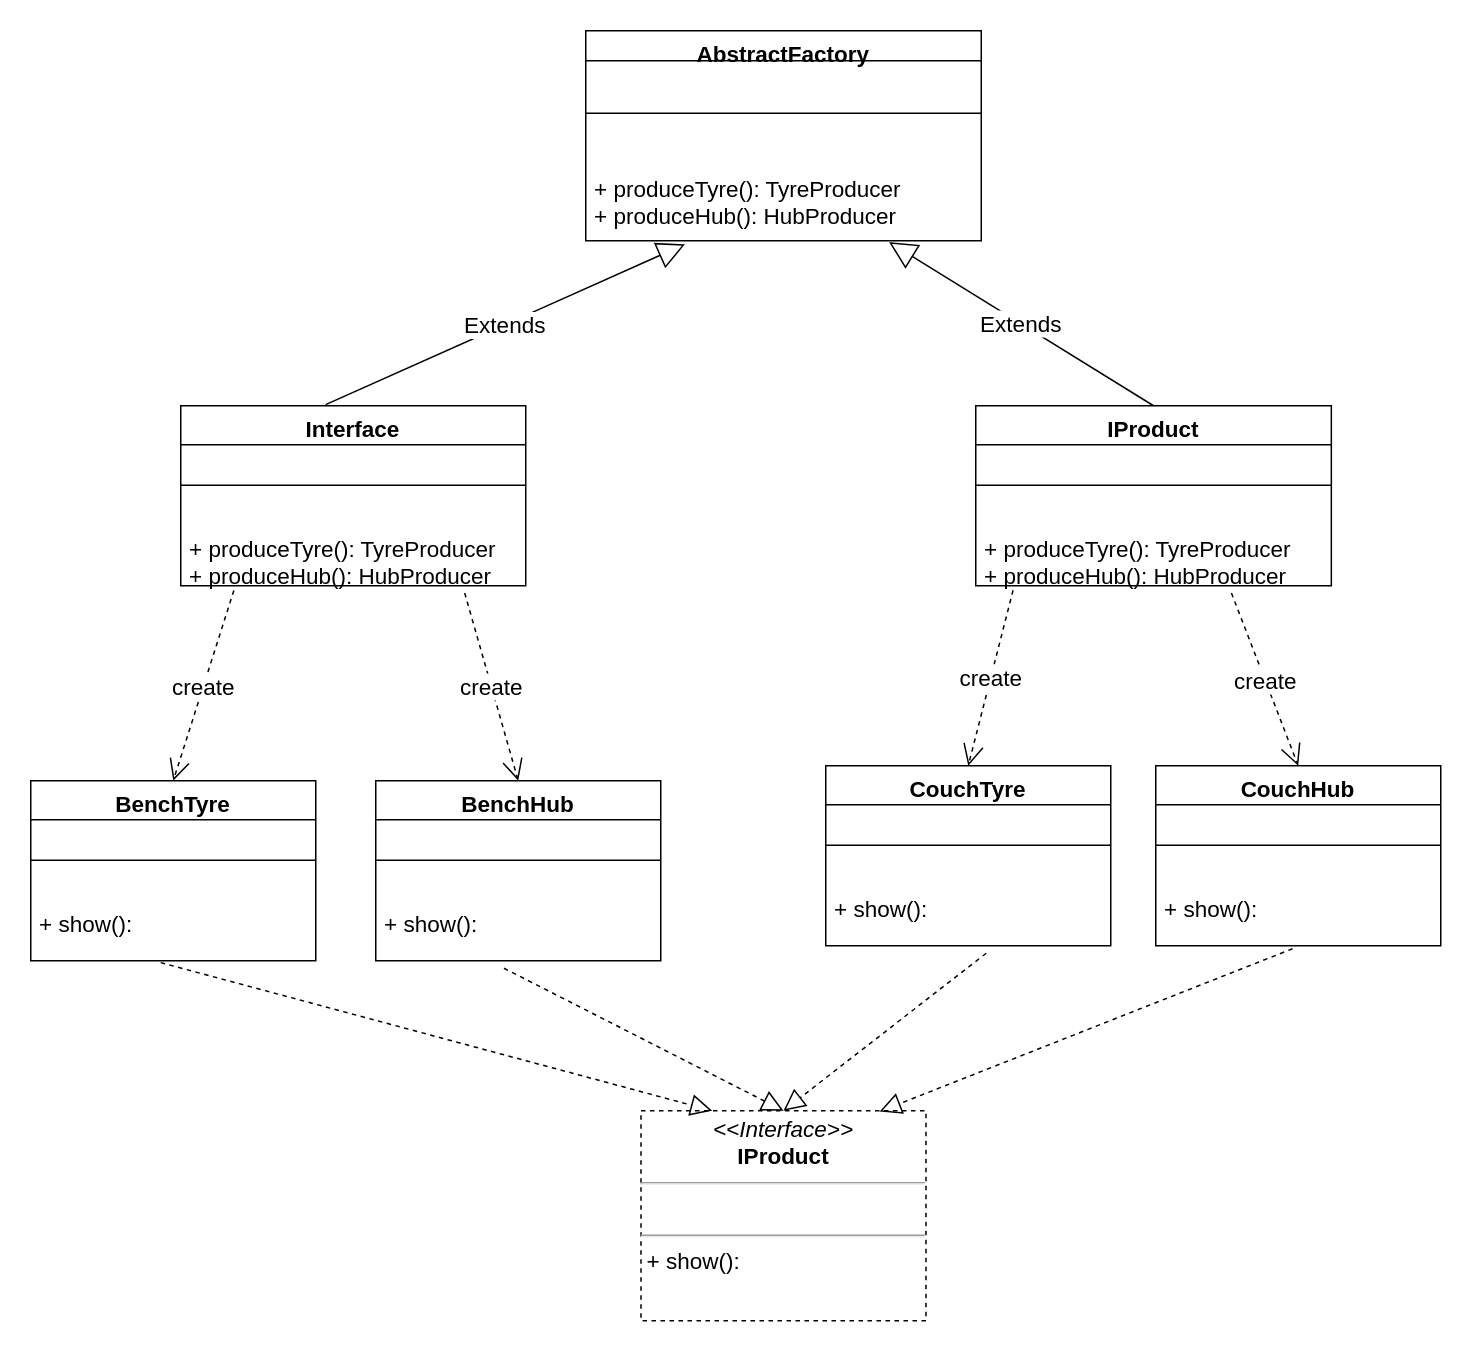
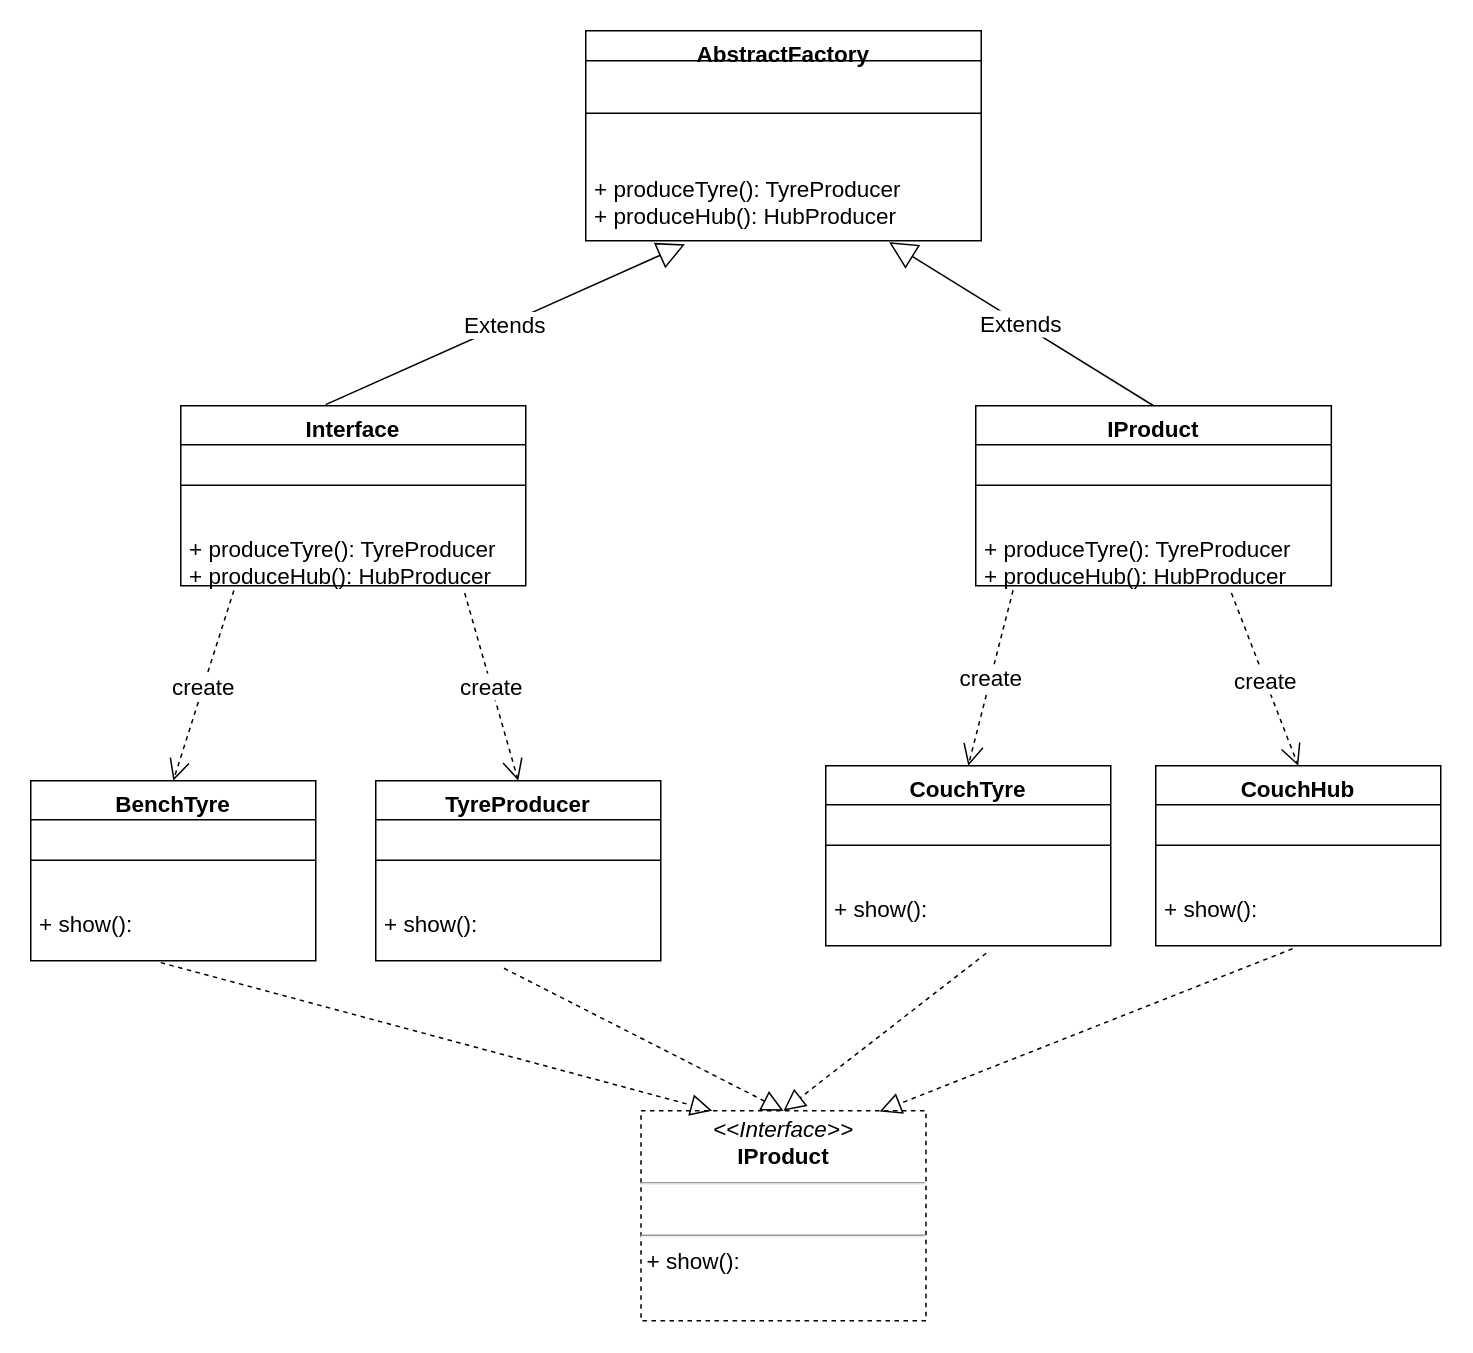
(518, 804) -> (518, 804)
